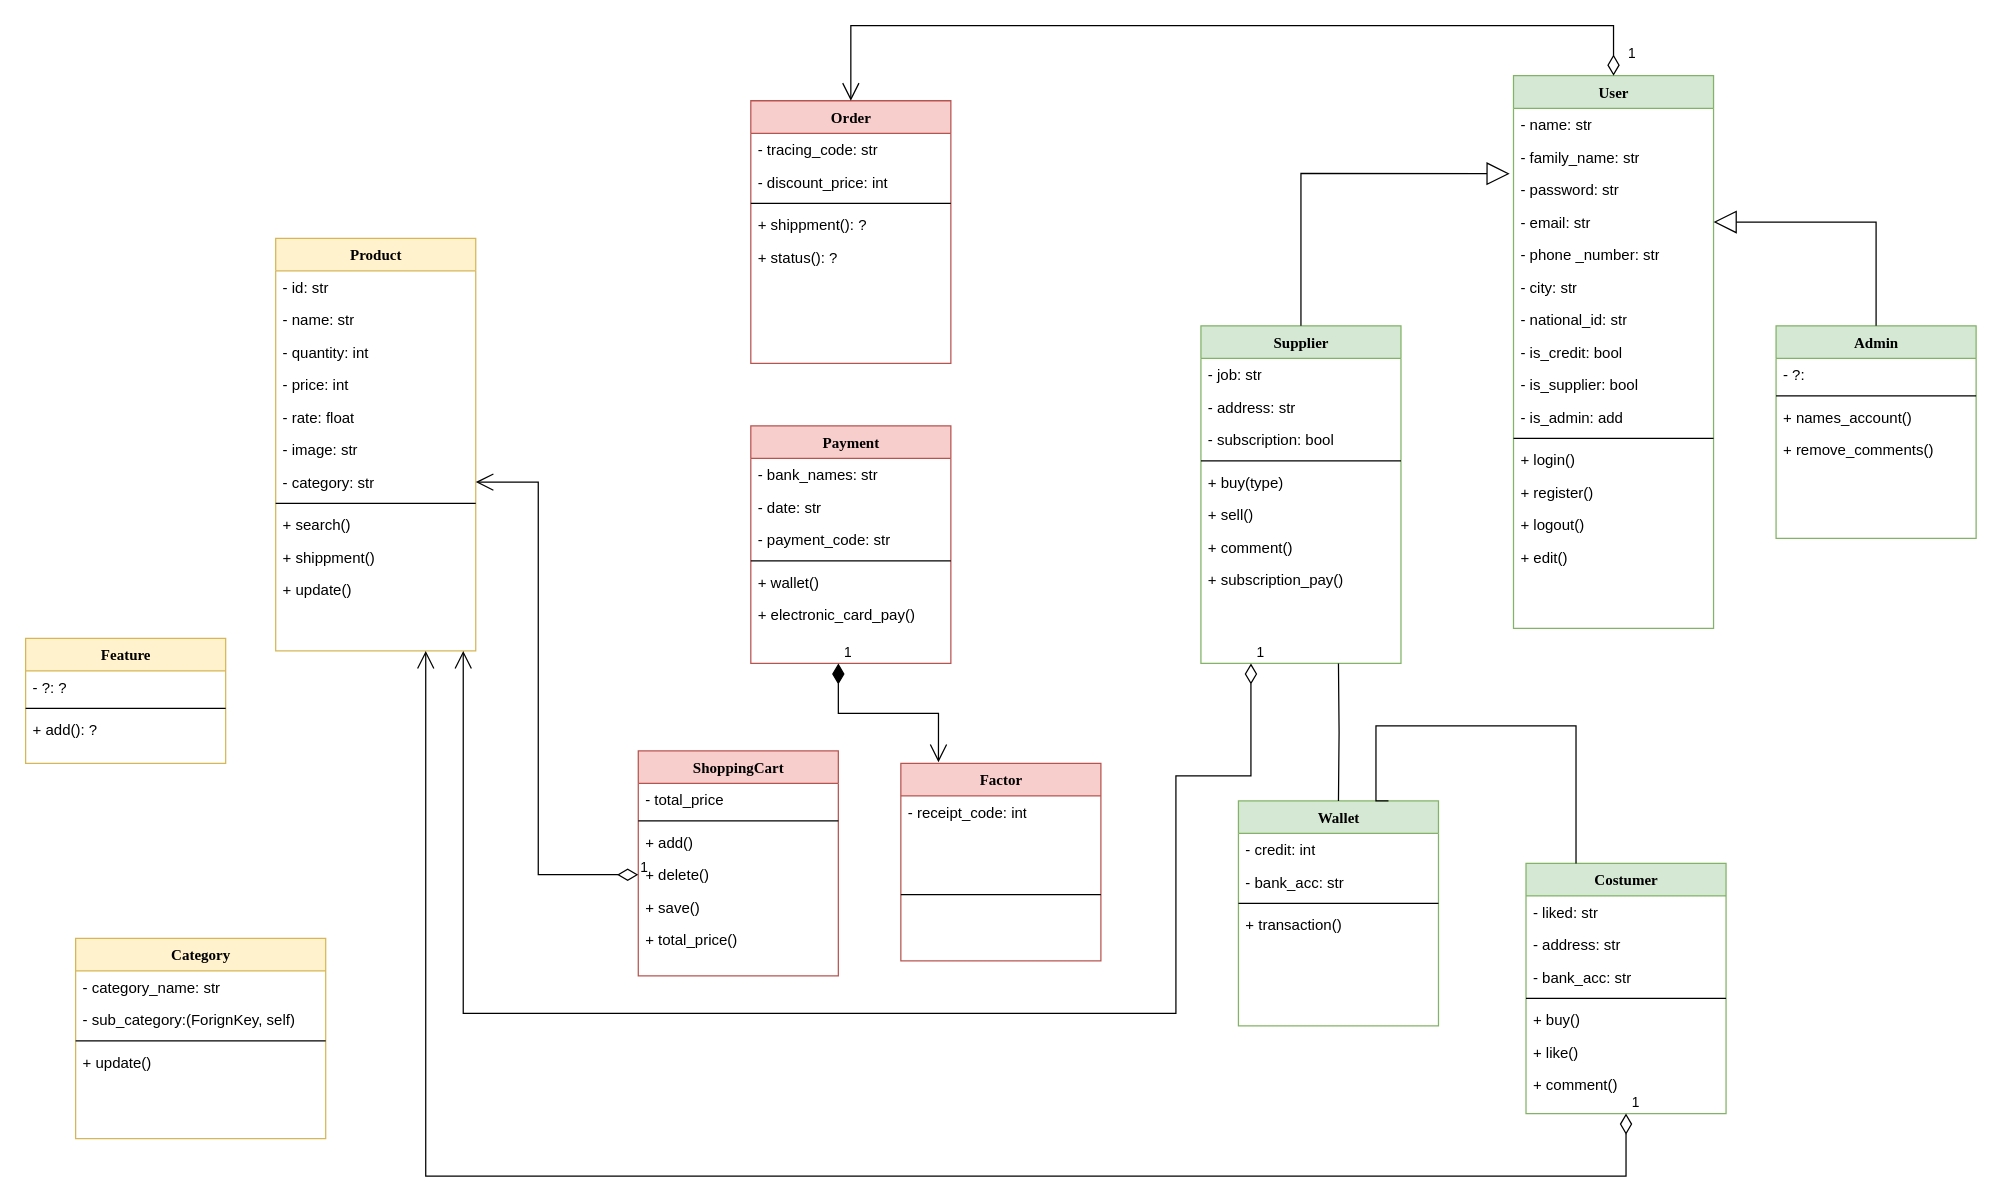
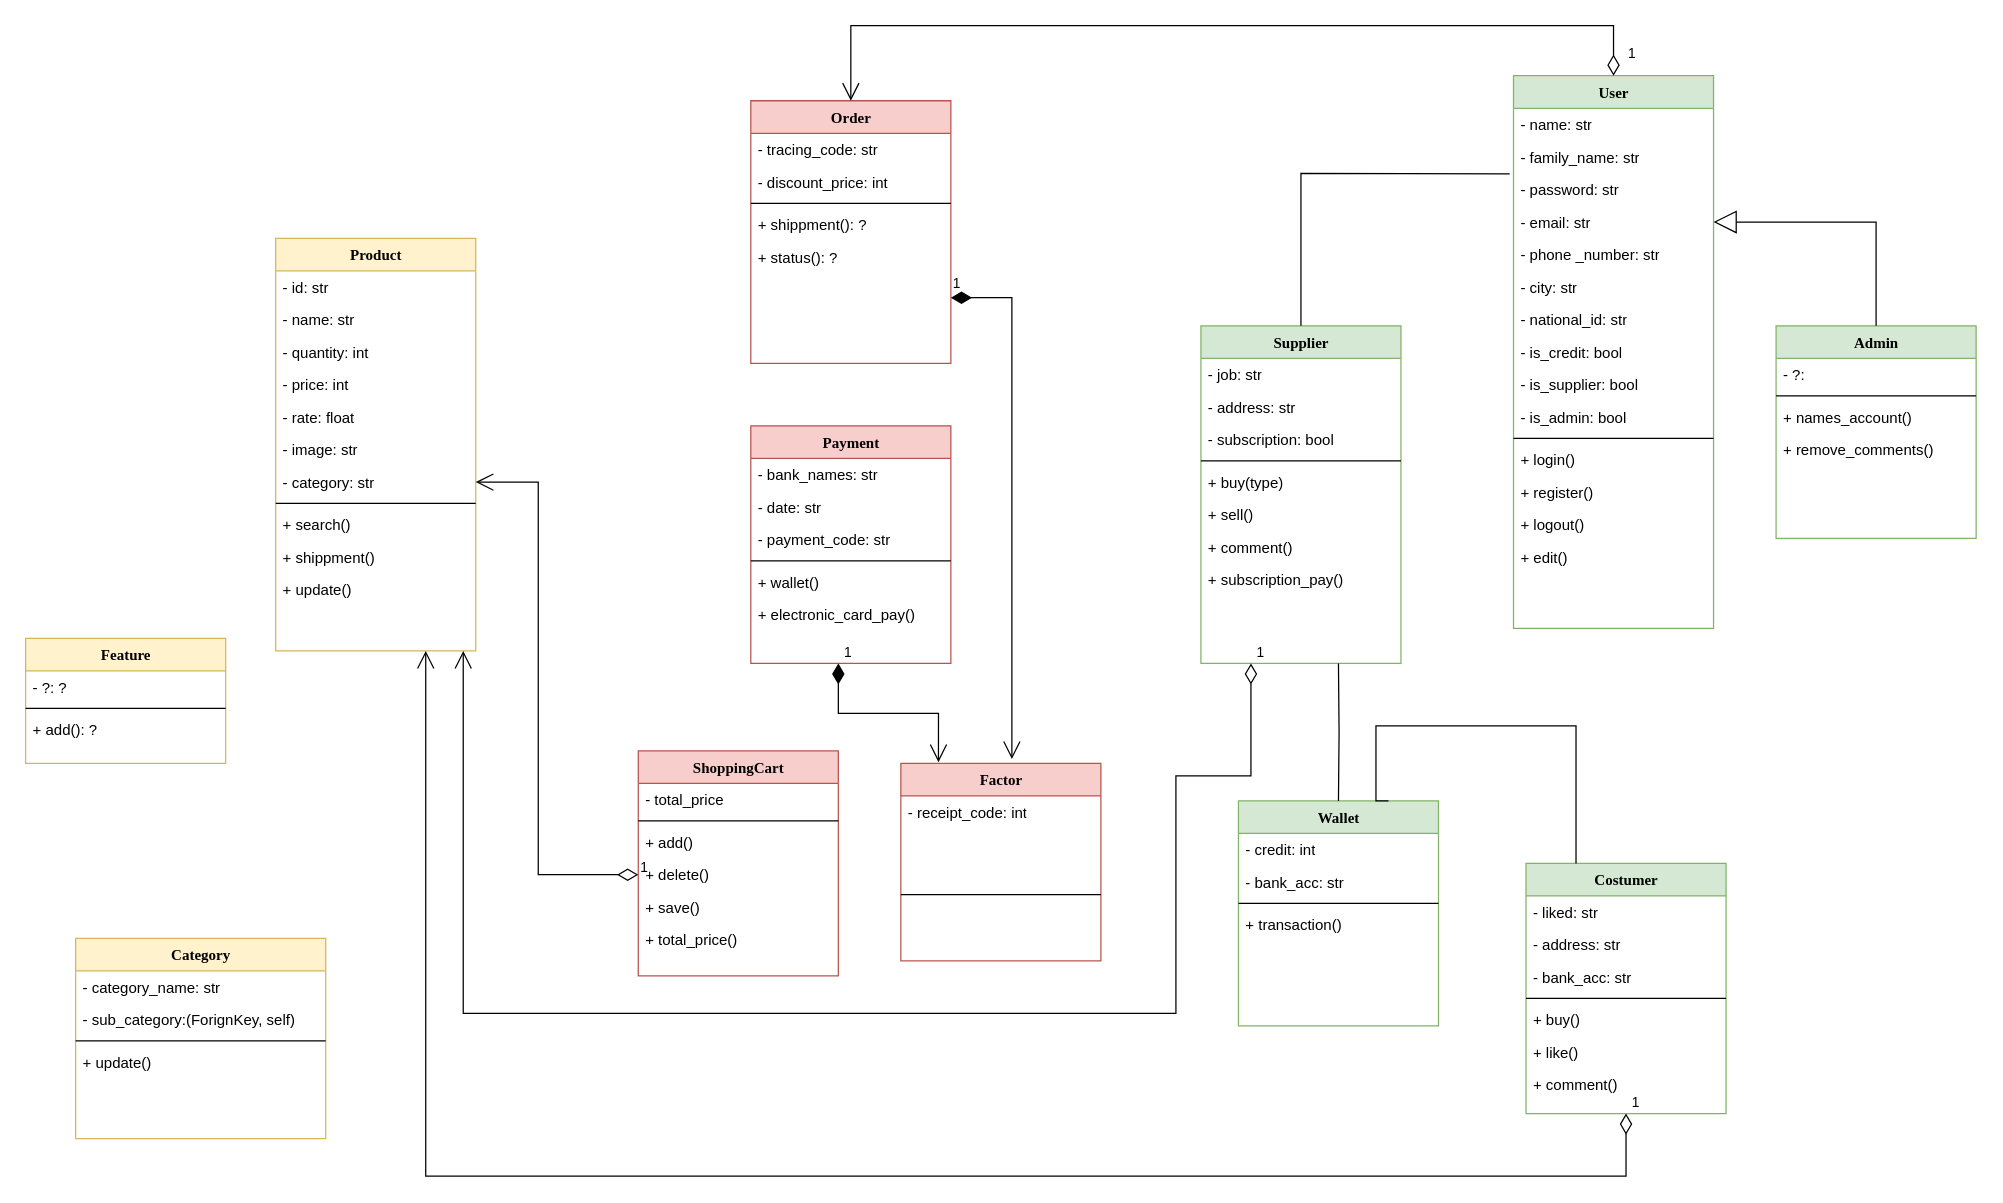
(1485, 174) -> (1496, 174)
(1574, 418) -> (1576, 418)
none -> (1012, 506)
